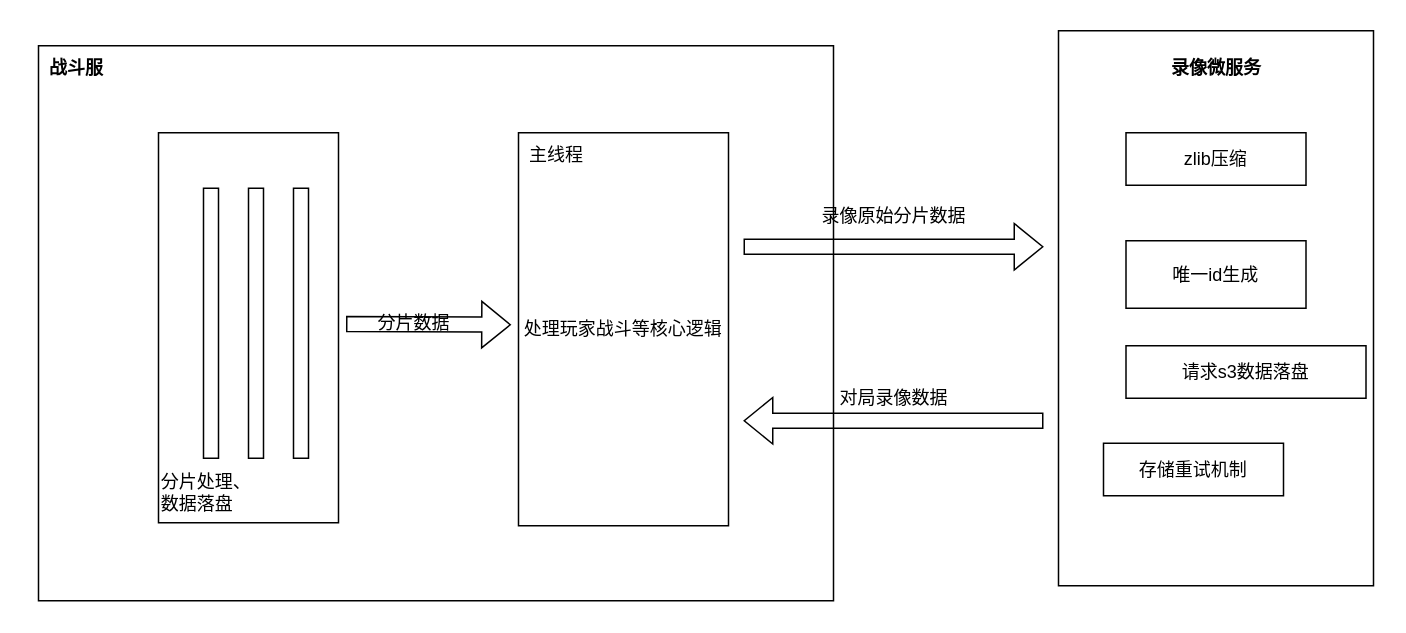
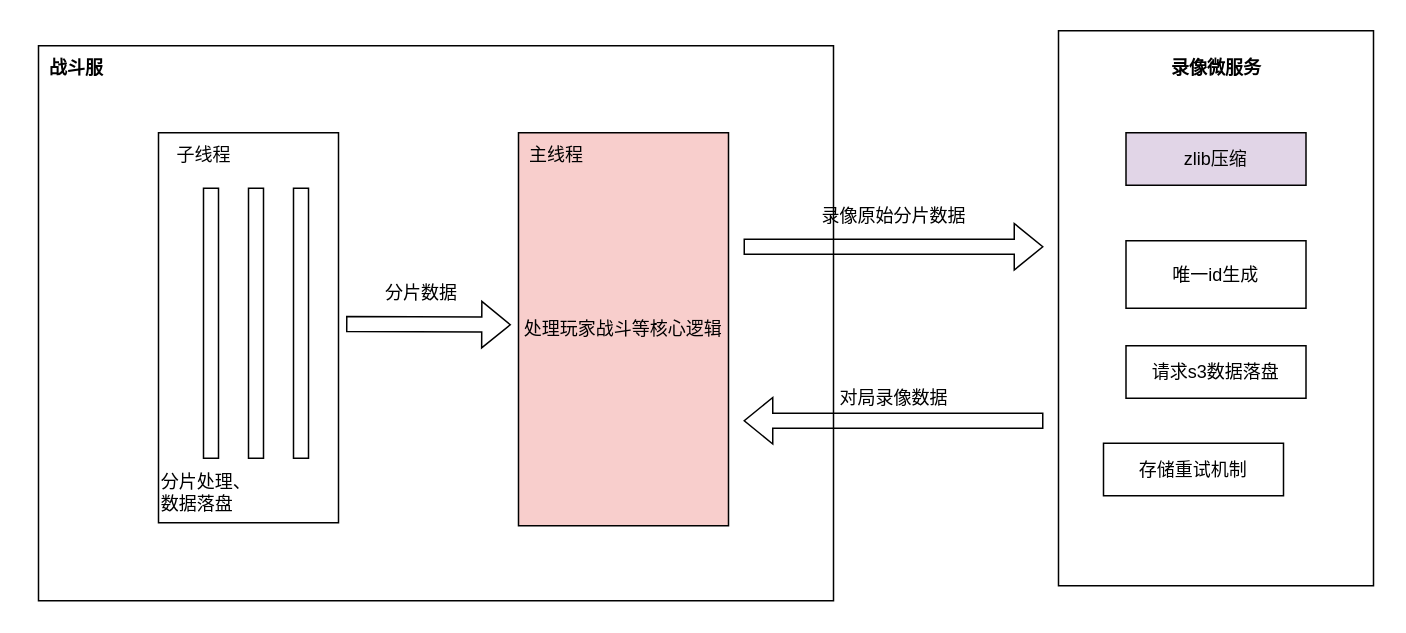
none -> (203, 155)
(1216, 159) -> (1216, 159)
(413, 323) -> (421, 293)
(623, 329) -> (623, 329)
(1246, 372) -> (1216, 372)
